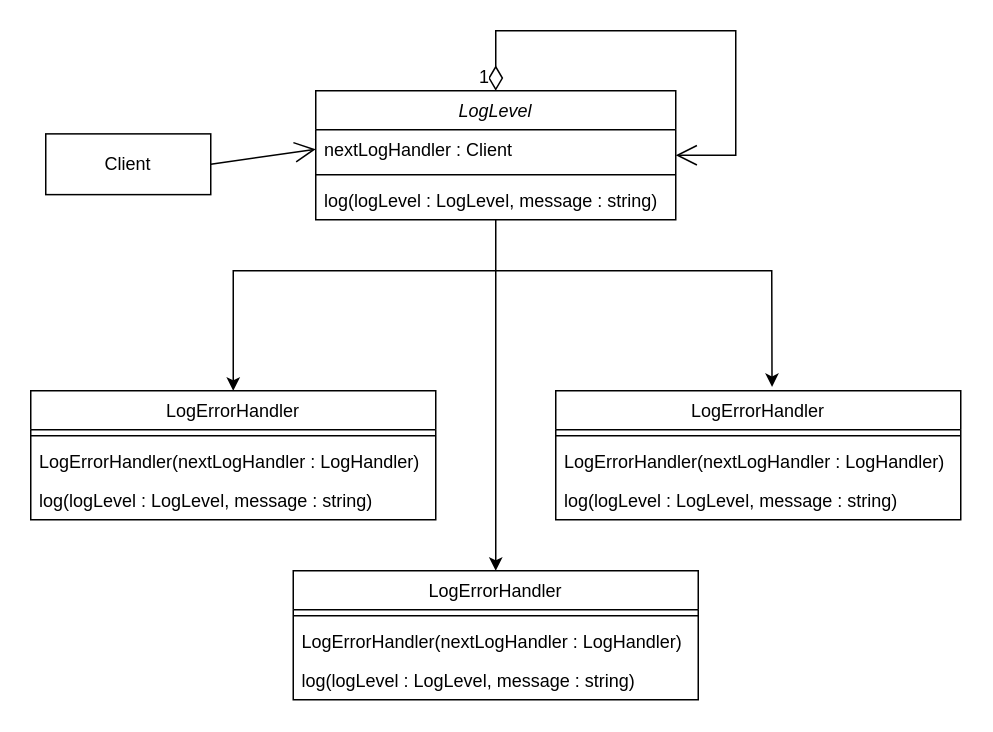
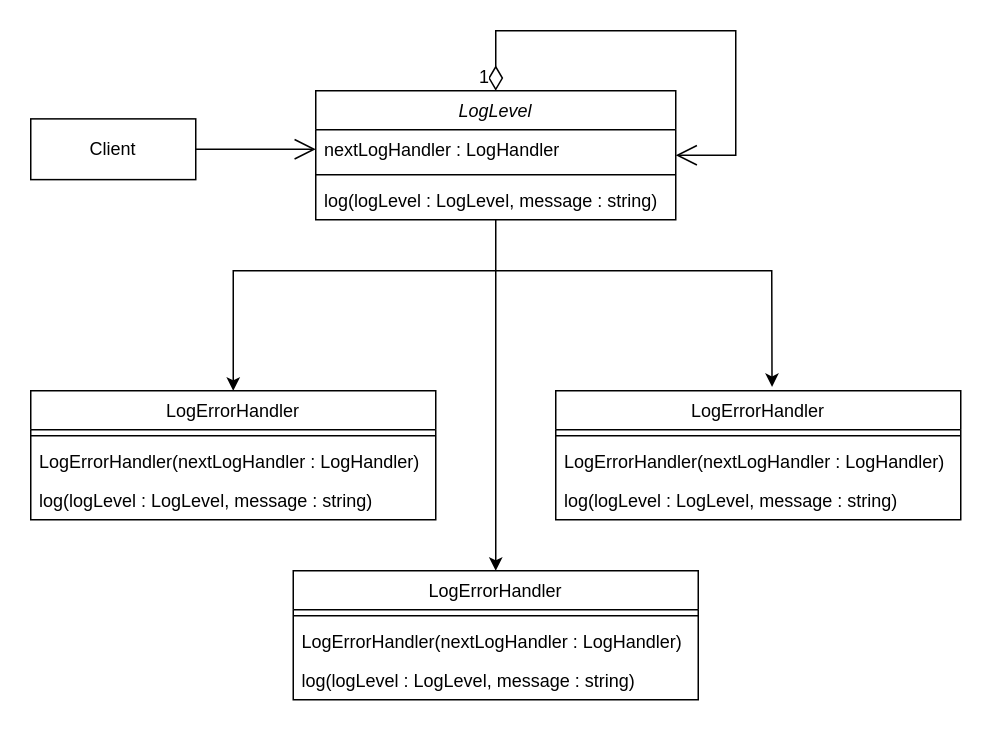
(426, 150) -> (448, 150)
(128, 164) -> (113, 149)
